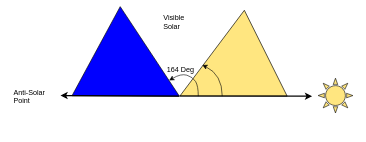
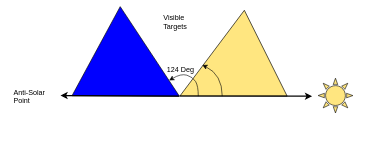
(175, 23) -> (178, 23)
(180, 71) -> (180, 71)
